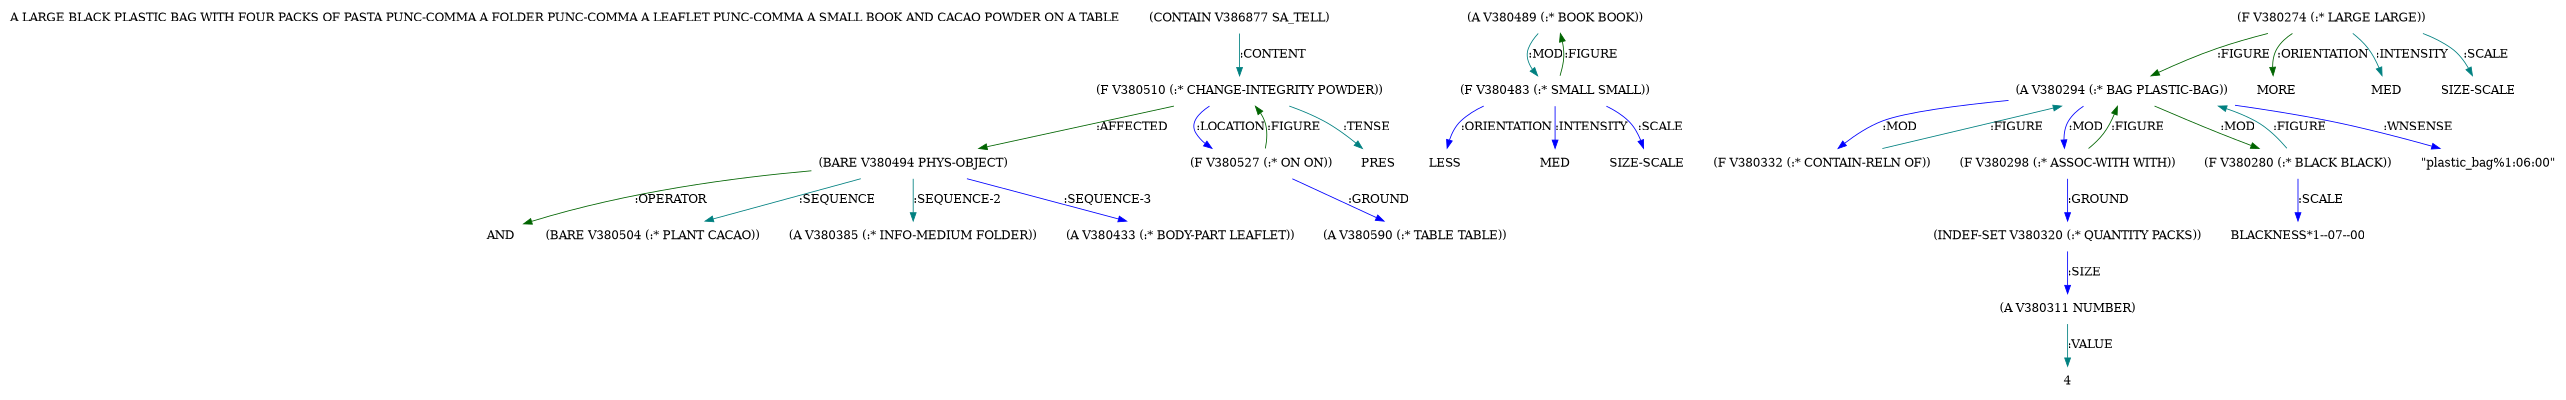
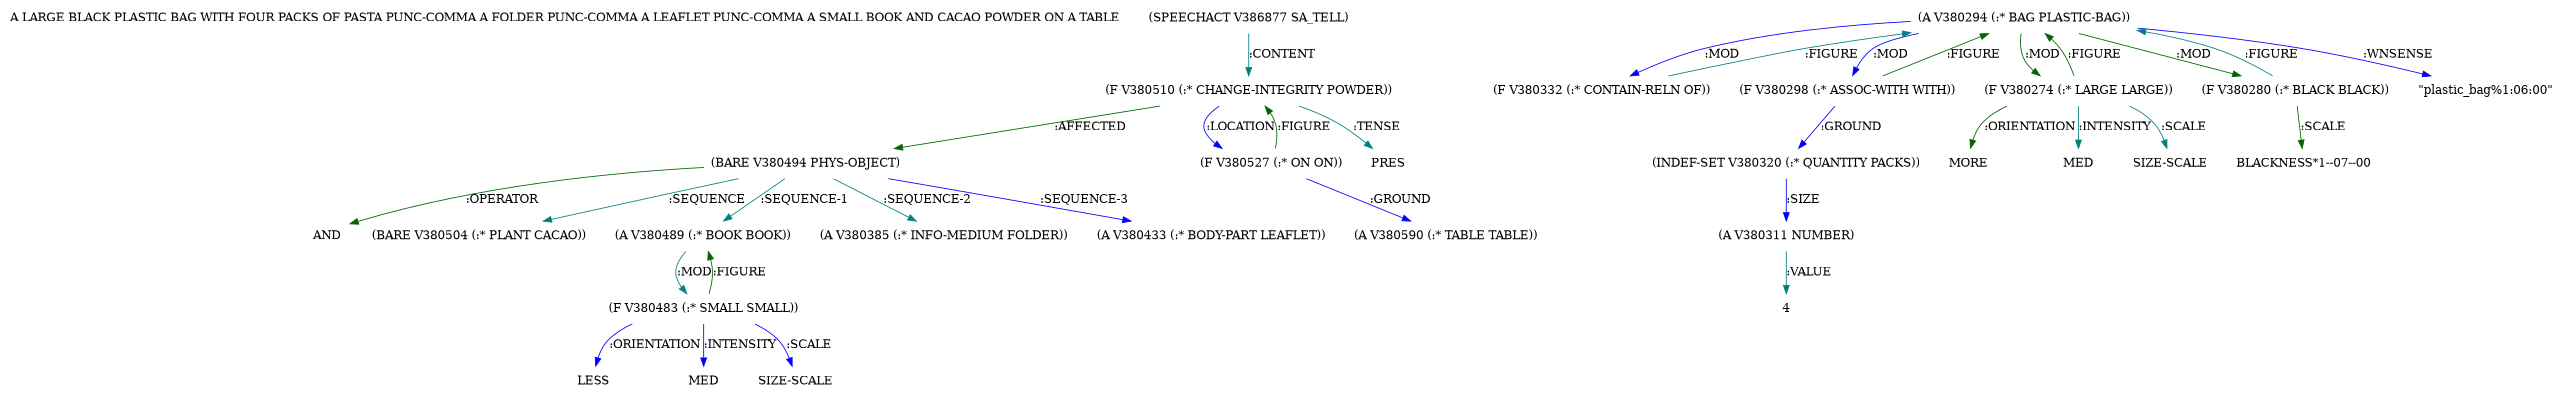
(1240, 18) -> (1249, 18)
none -> (2022, 54)
(2298, 196) -> (2299, 123)
none -> (758, 198)
